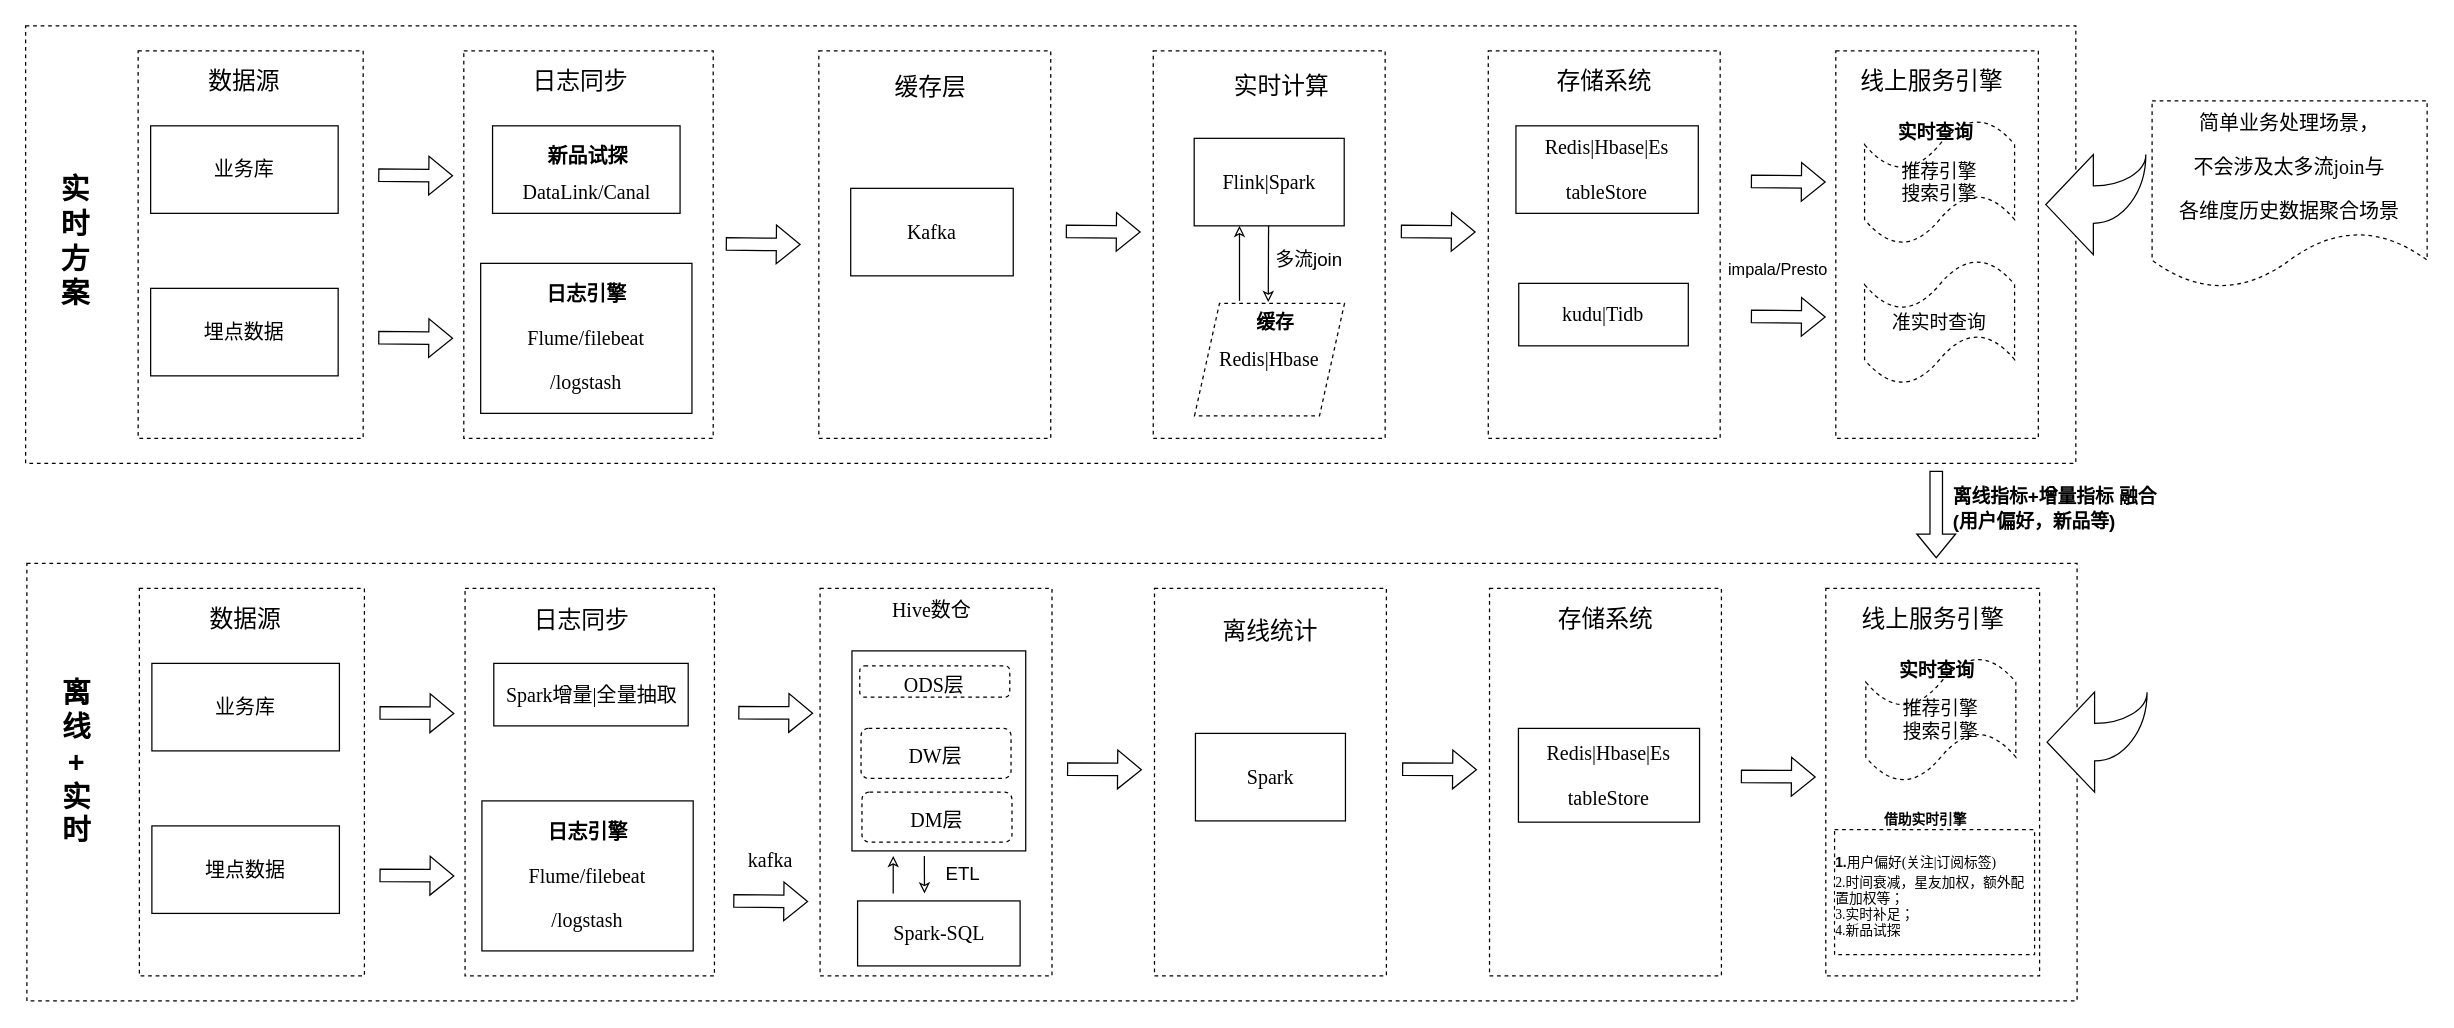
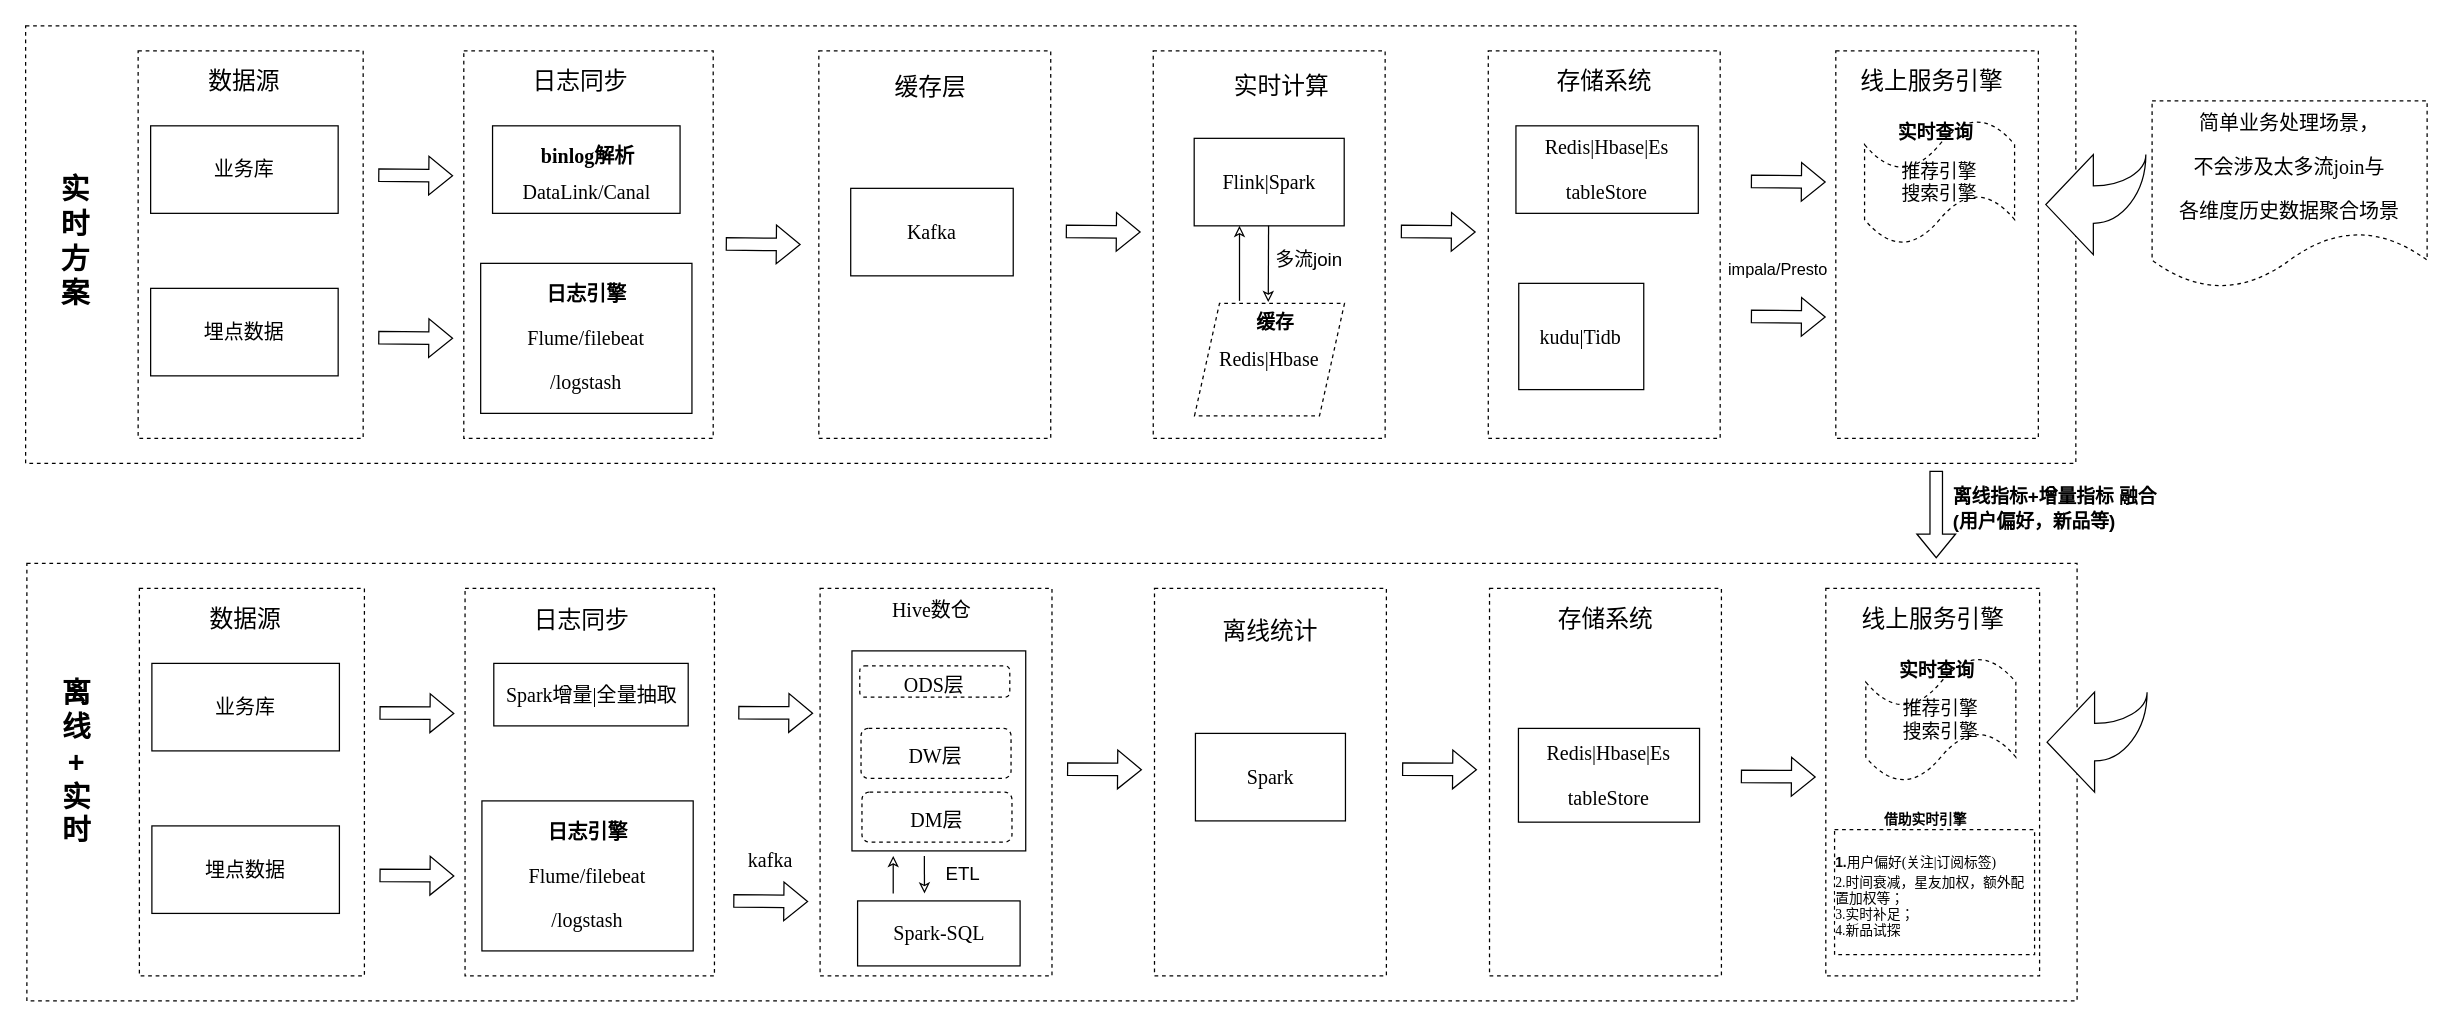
(588, 156) -> (588, 156)
(1603, 314) -> (1581, 336)
(1939, 322) -> none
